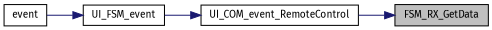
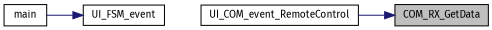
(25, 15) -> (25, 15)
(178, 15) -> none
(442, 15) -> (442, 15)
